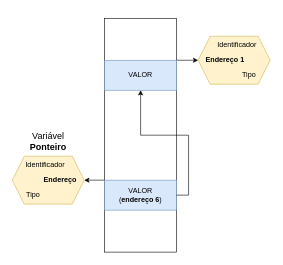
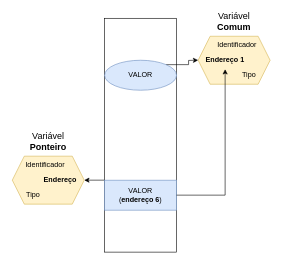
none -> (234, 21)
(141, 75) -> (141, 75)
(189, 165) -> (188, 195)
